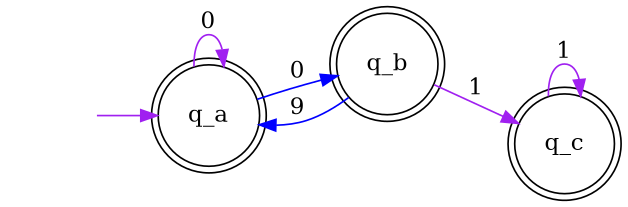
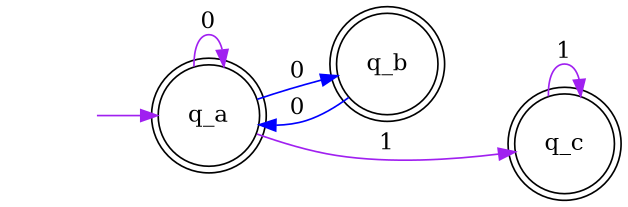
(469, 101) -> (376, 159)
(298, 108) -> (298, 108)
